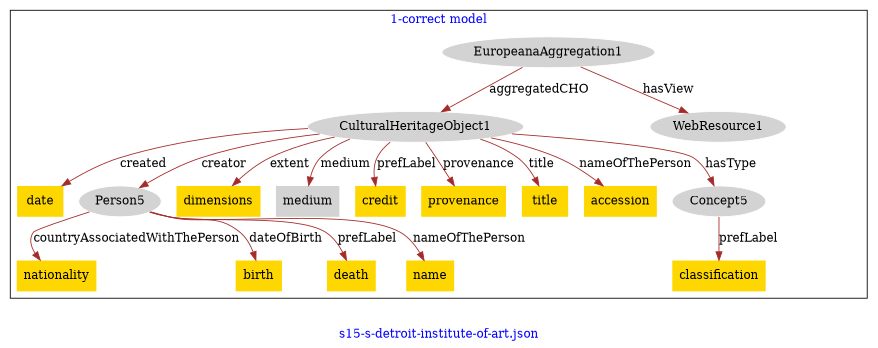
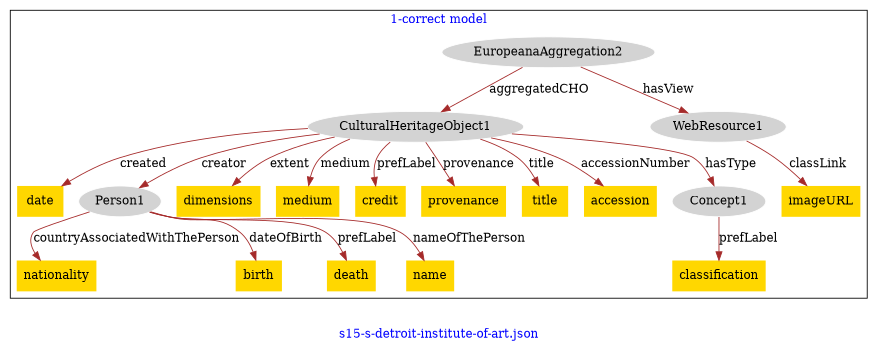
(548, 52) -> (548, 52)
(635, 164) -> (635, 164)
(120, 201) -> (120, 201)
(308, 201) -> (308, 201)
(719, 201) -> (719, 201)
none -> (821, 201)
